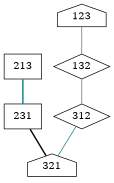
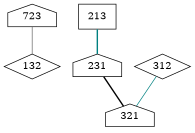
(82, 17) -> (32, 17)
(82, 92) -> none
(23, 116) -> (97, 67)
